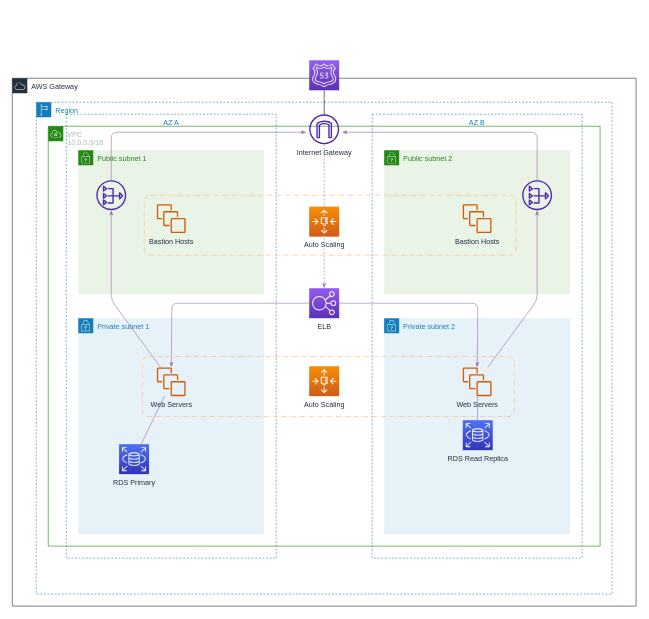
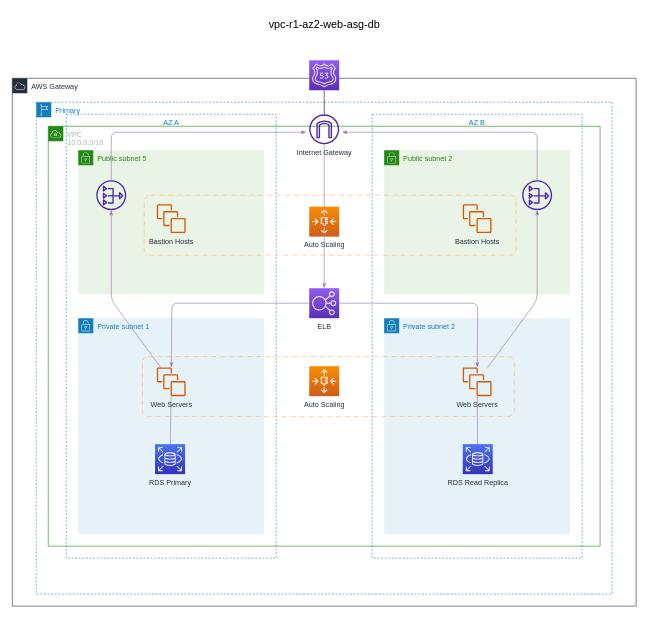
none -> (324, 24)
(67, 111) -> (69, 111)
(124, 159) -> (124, 159)
(324, 214) -> (324, 214)
(478, 435) -> (478, 459)
(134, 459) -> (170, 459)
